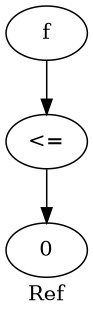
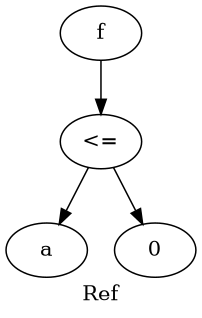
none -> (47, 250)
